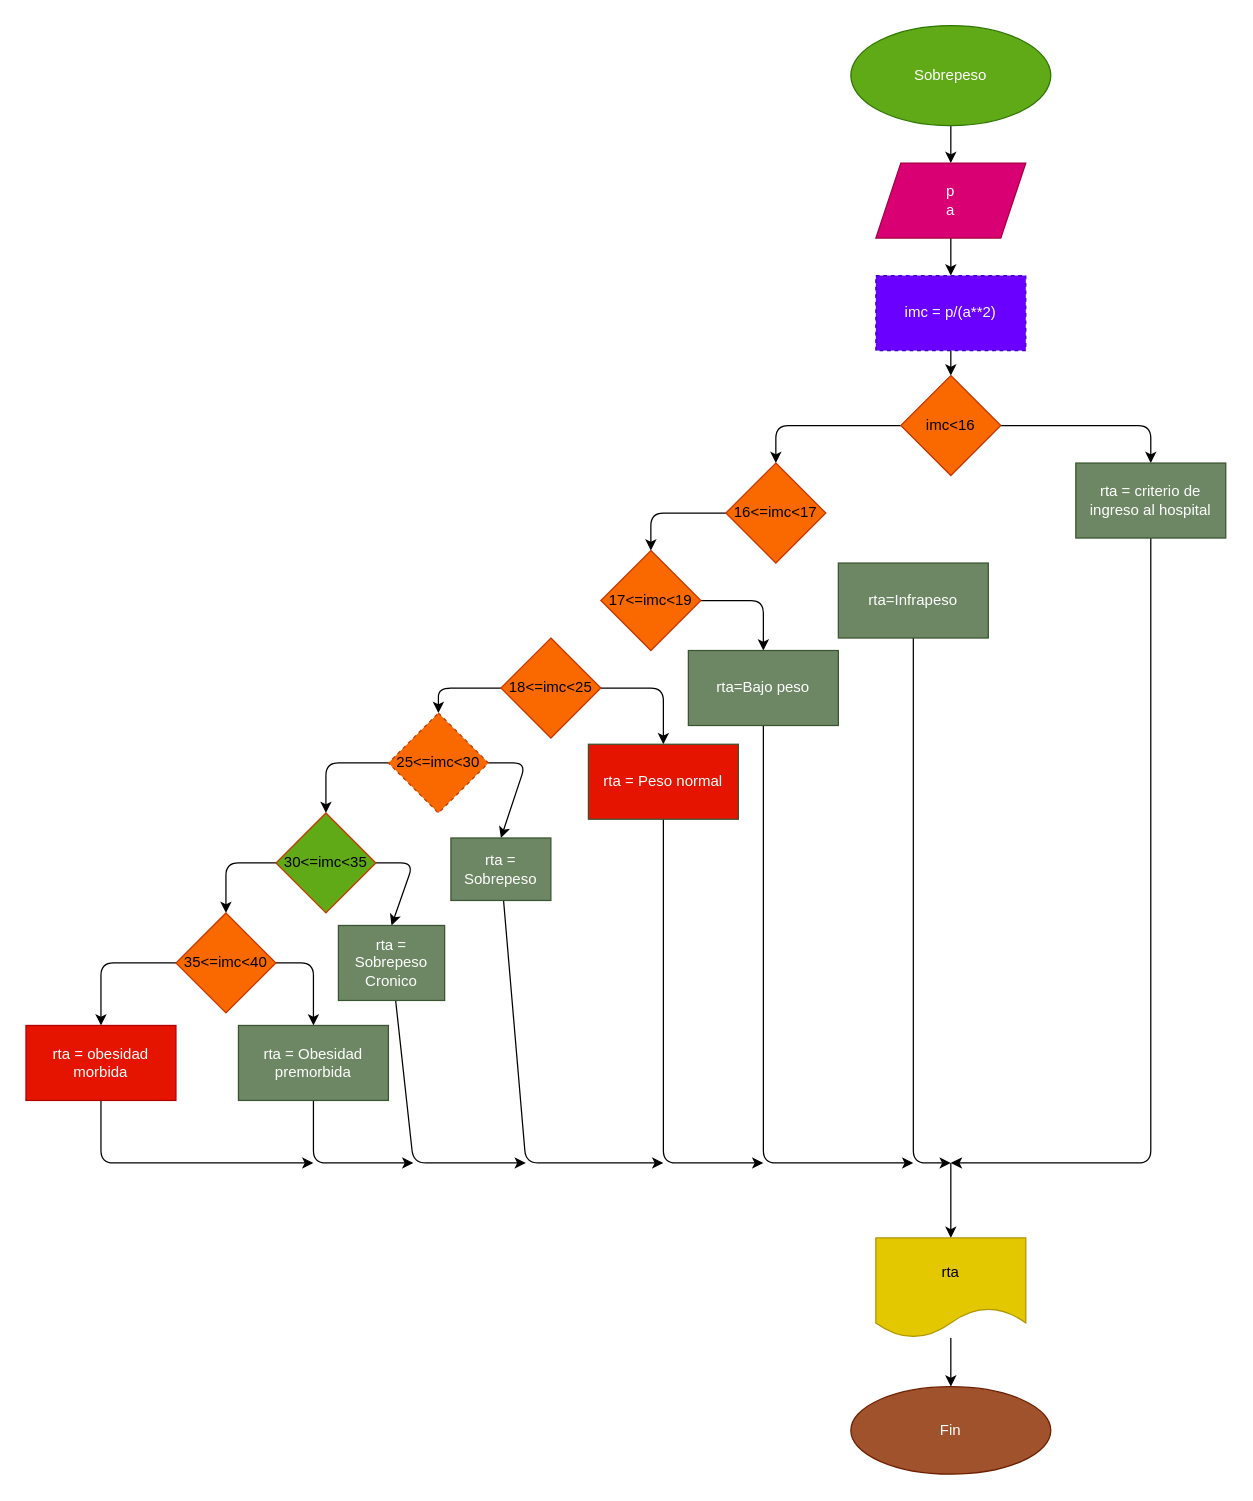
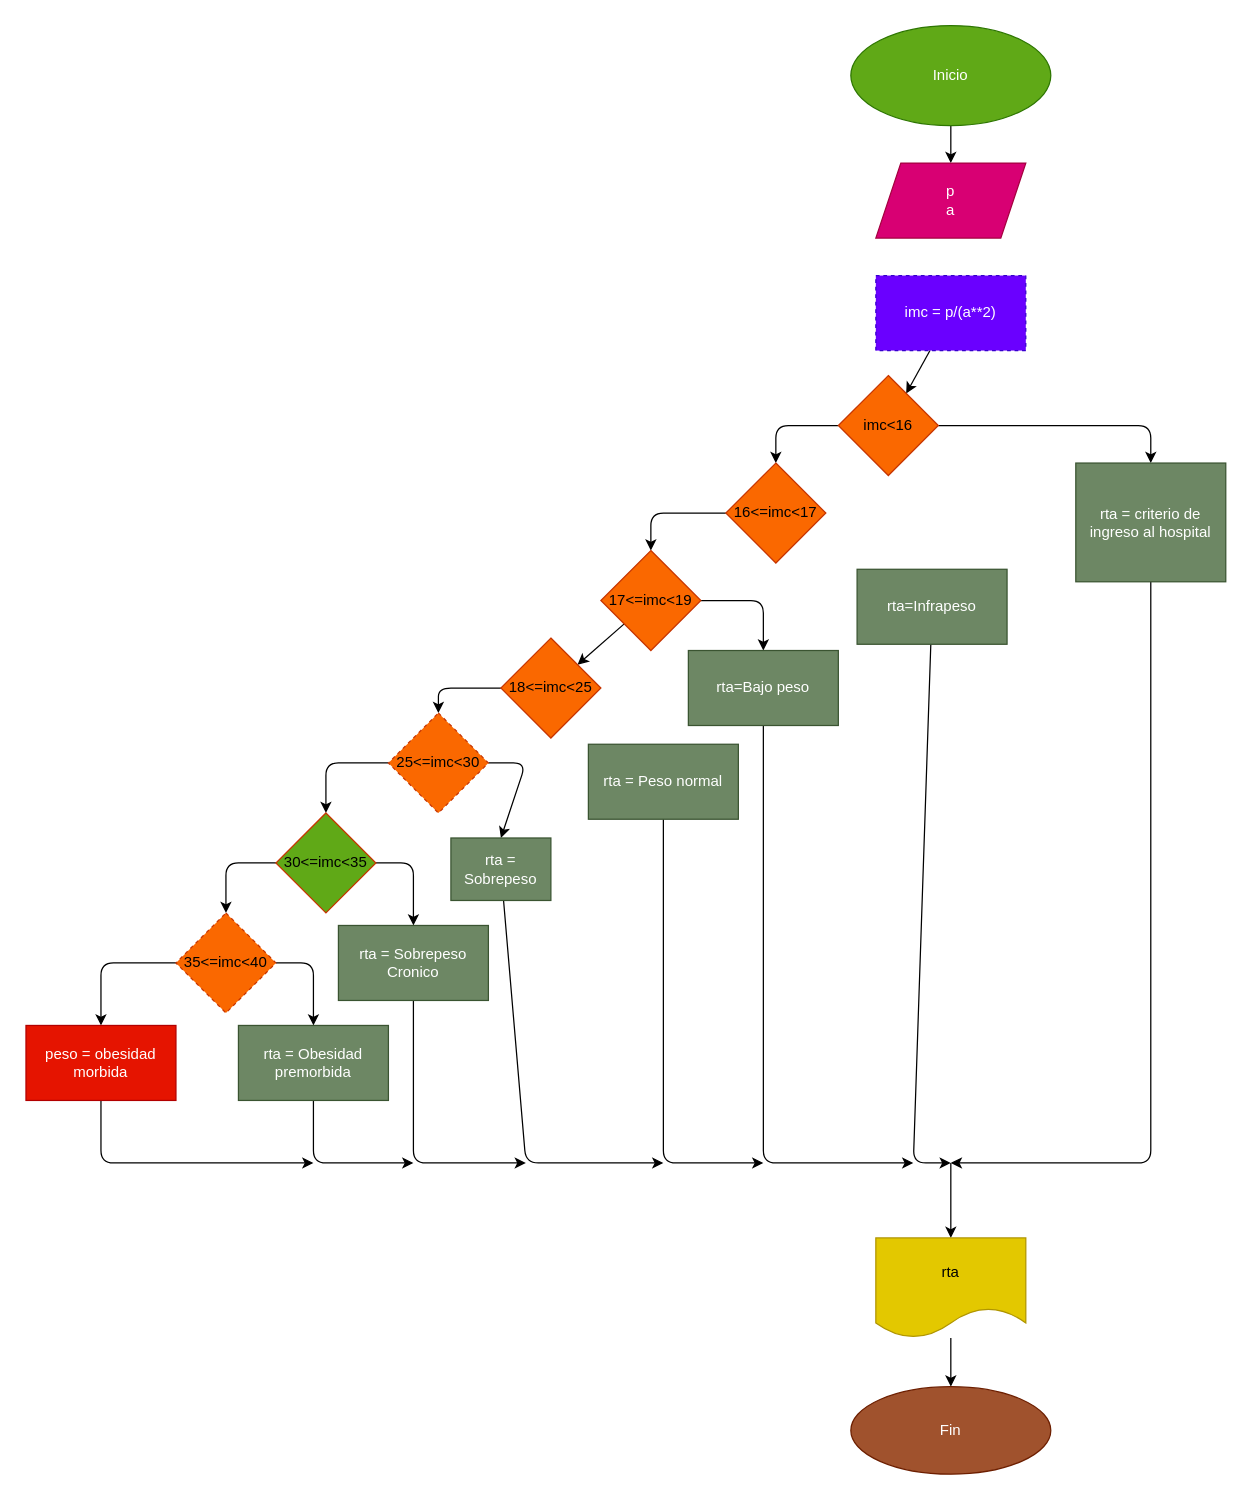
(951, 76) -> (951, 76)
(951, 252) -> none
(951, 426) -> (888, 426)
(1151, 501) -> (1151, 523)
(913, 601) -> (932, 607)
none -> (604, 642)
(650, 688) -> none
(663, 782) -> (663, 782)
(226, 963) -> (226, 963)
(391, 963) -> (413, 963)
(101, 1063) -> (101, 1063)
